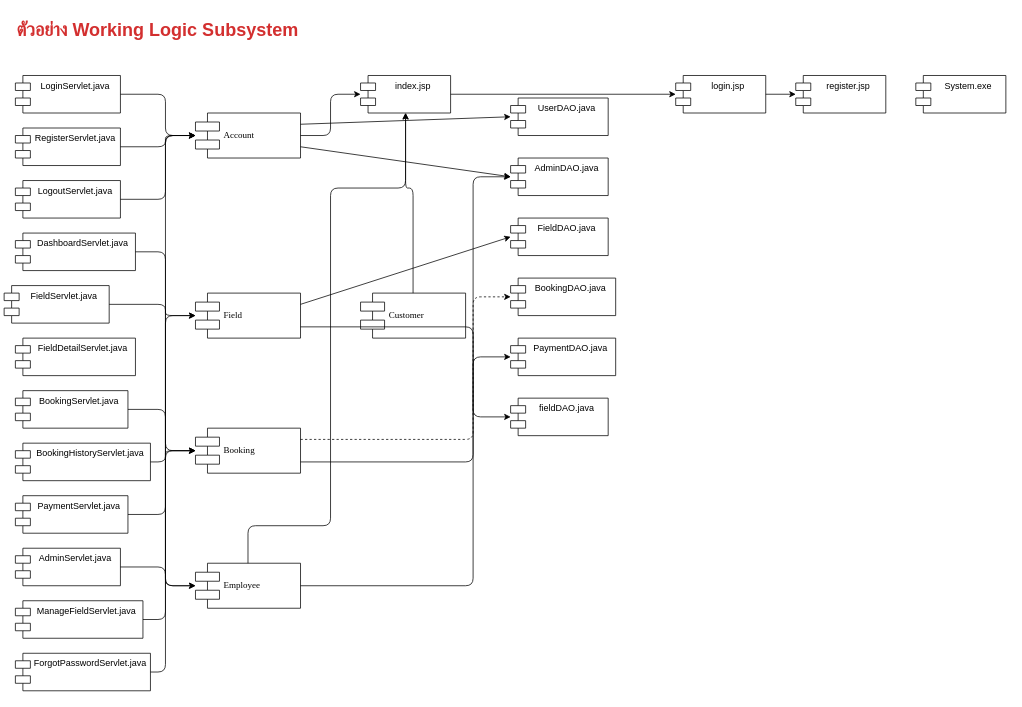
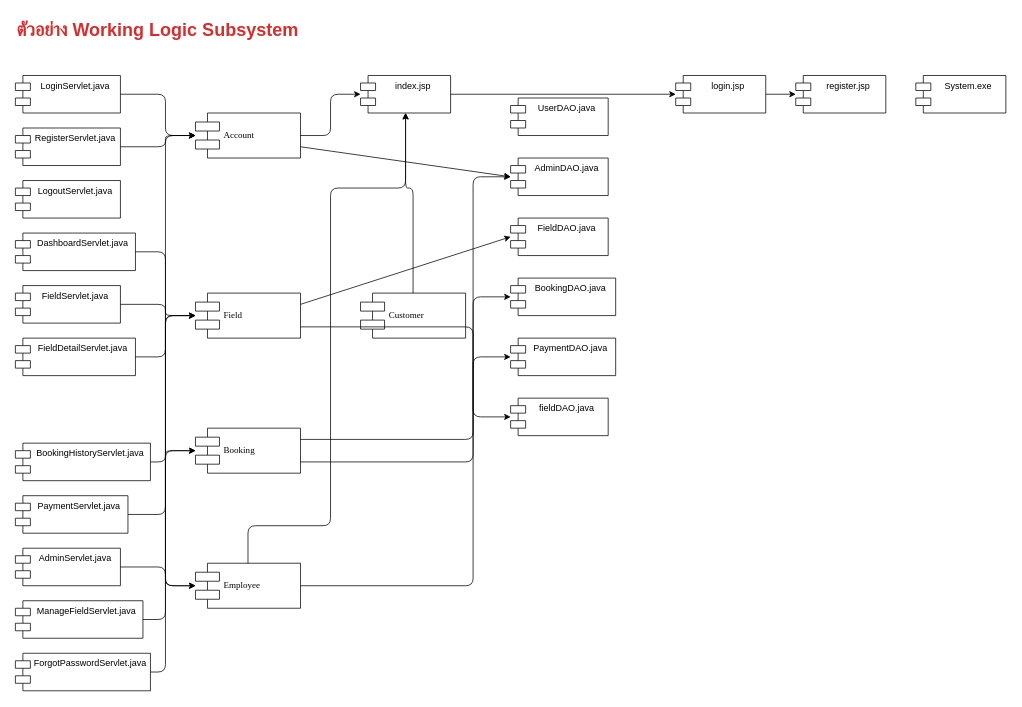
(422, 120) -> none
(141, 199) -> none
(57, 304) -> (68, 304)
none -> (149, 357)
(72, 409) -> none
(145, 409) -> none
(384, 439) -> (384, 439)
